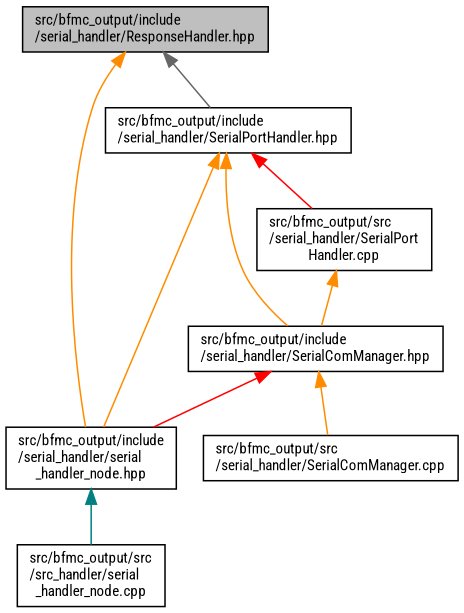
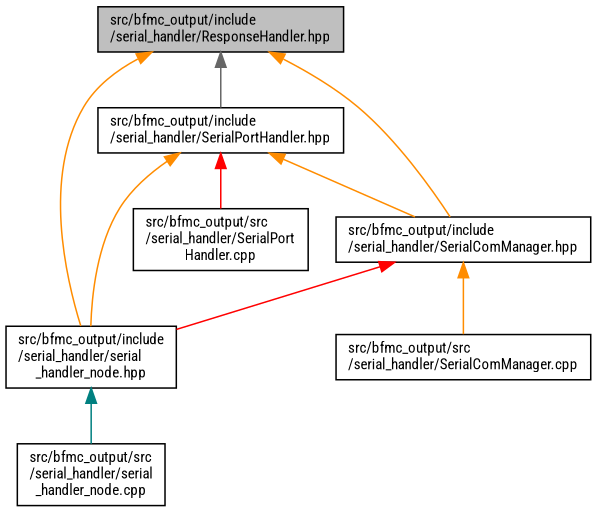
(327, 305) -> (378, 126)
(91, 576) -> (91, 475)
